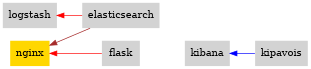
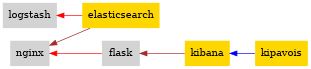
(121, 15) -> (121, 15)
(30, 53) -> (30, 53)
none -> (166, 53)
(207, 53) -> (207, 53)
(281, 53) -> (281, 53)
